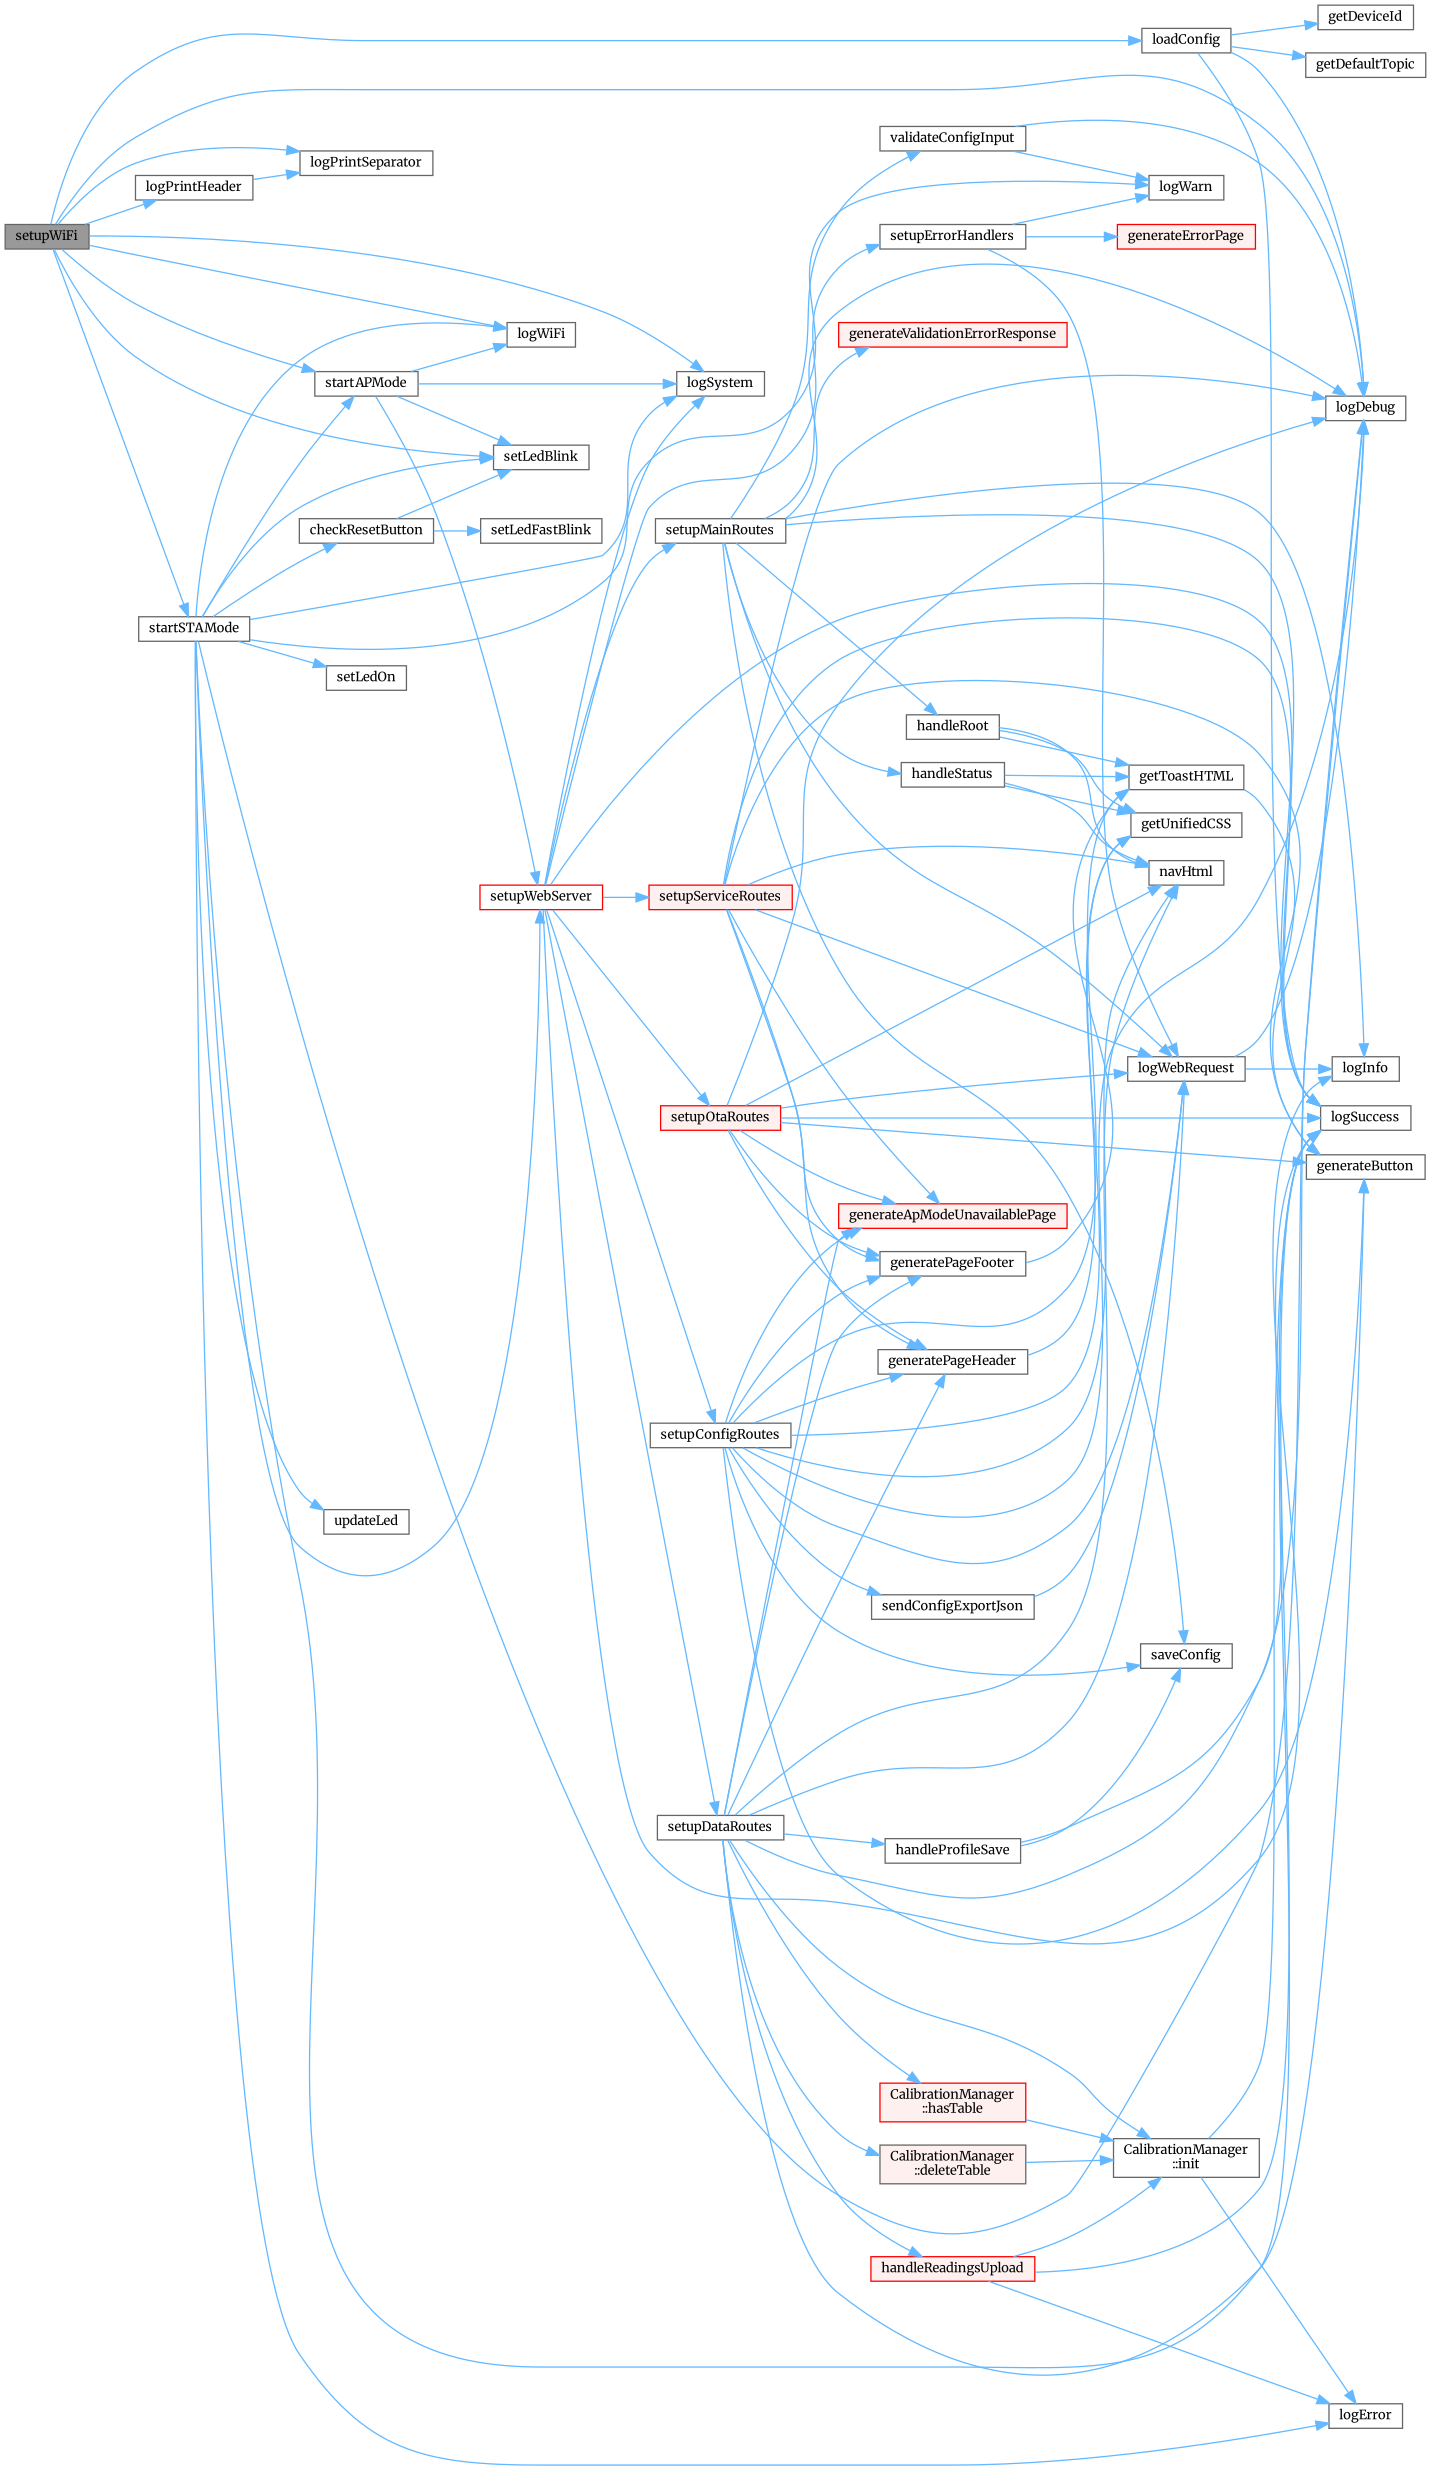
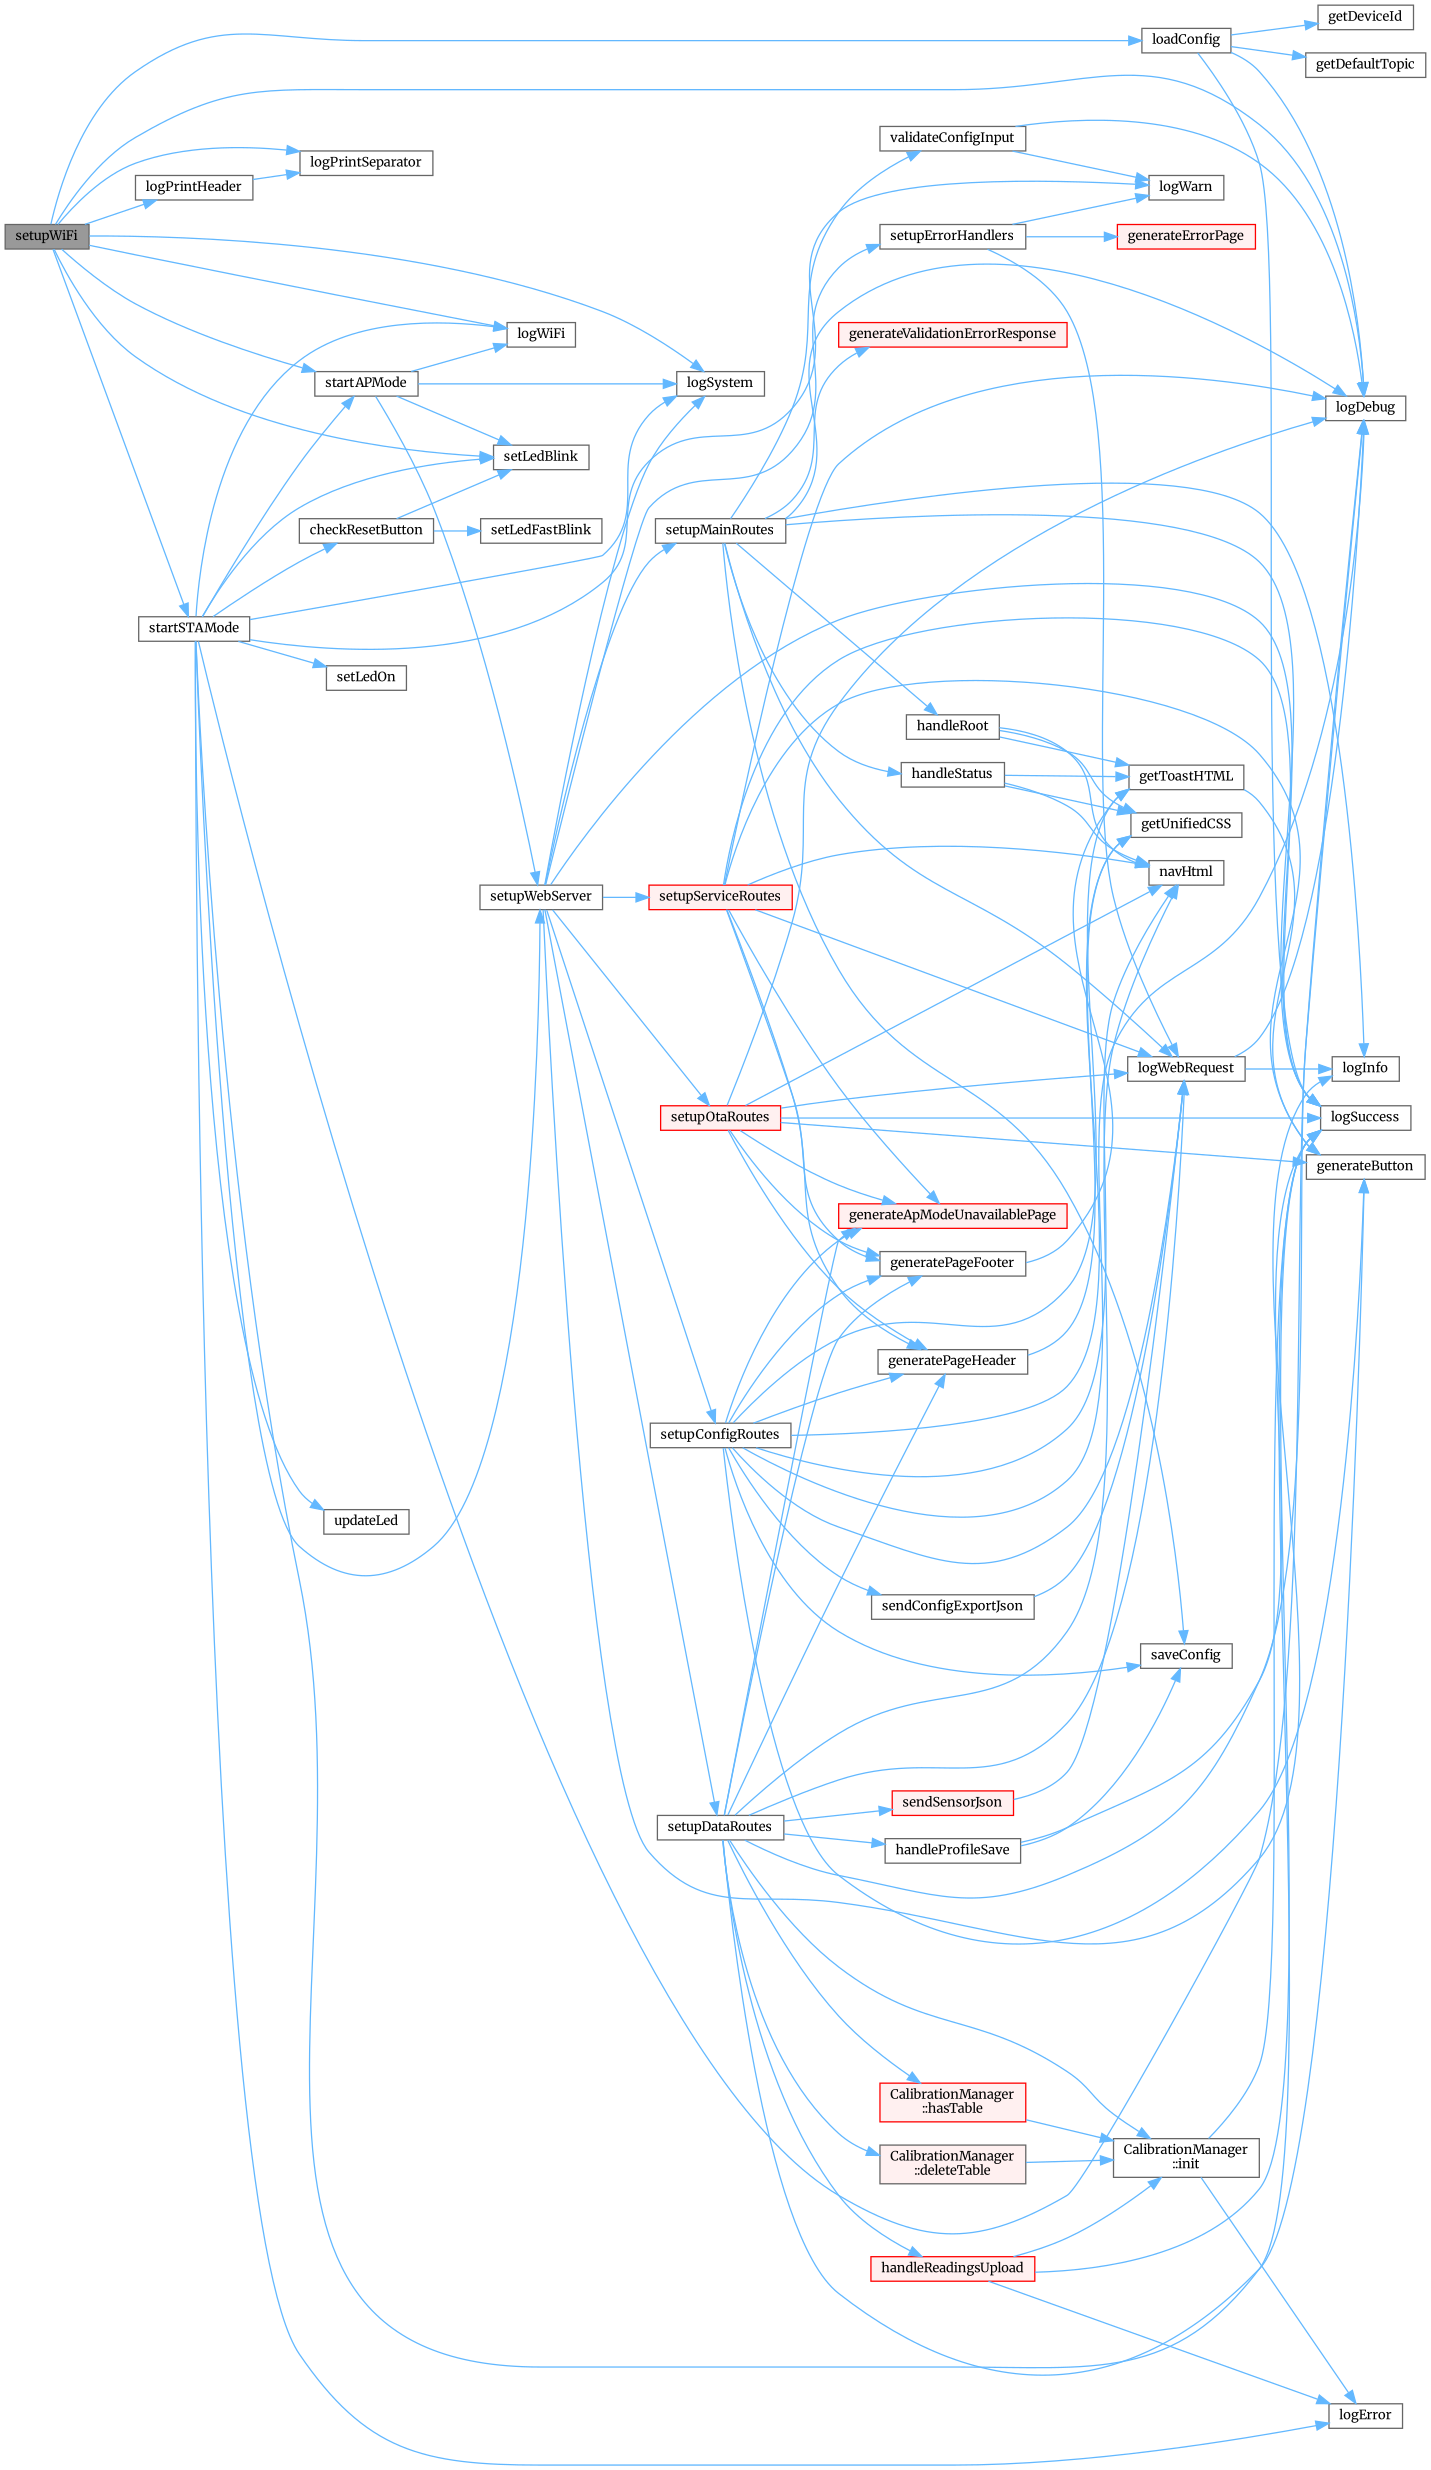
(541, 897) -> (541, 897)
none -> (953, 1803)
